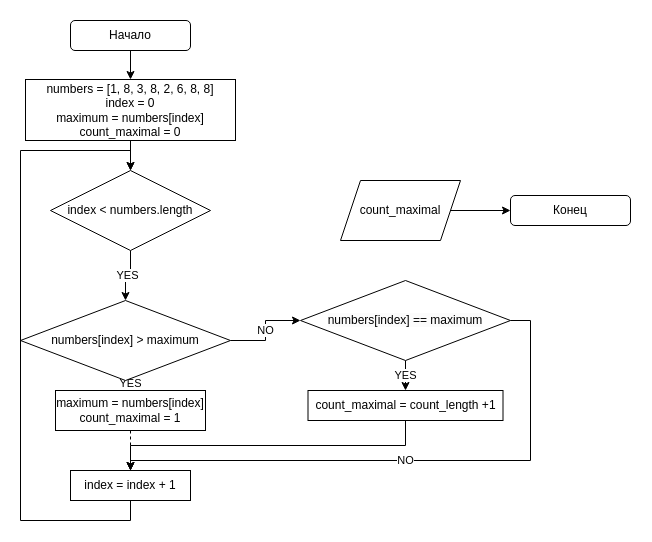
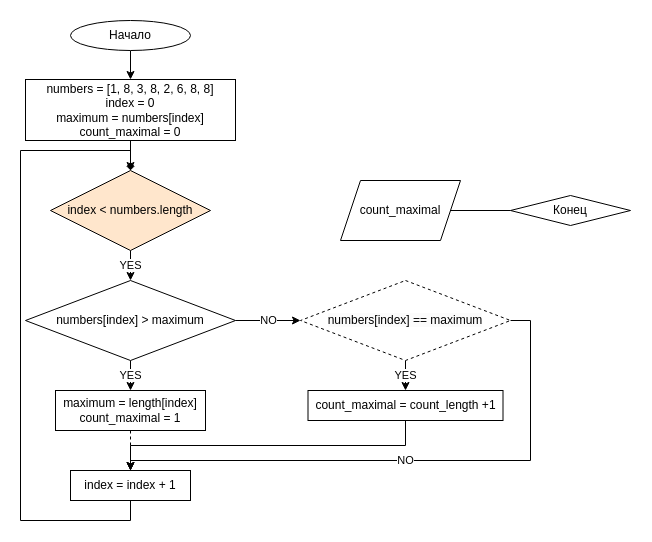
(131, 36) -> (131, 36)
(131, 211) -> (131, 211)
(502, 211) -> (506, 211)
(571, 211) -> (571, 211)
(406, 321) -> (406, 321)
(21, 341) -> (21, 341)
(126, 341) -> (131, 321)
(131, 411) -> (131, 411)
